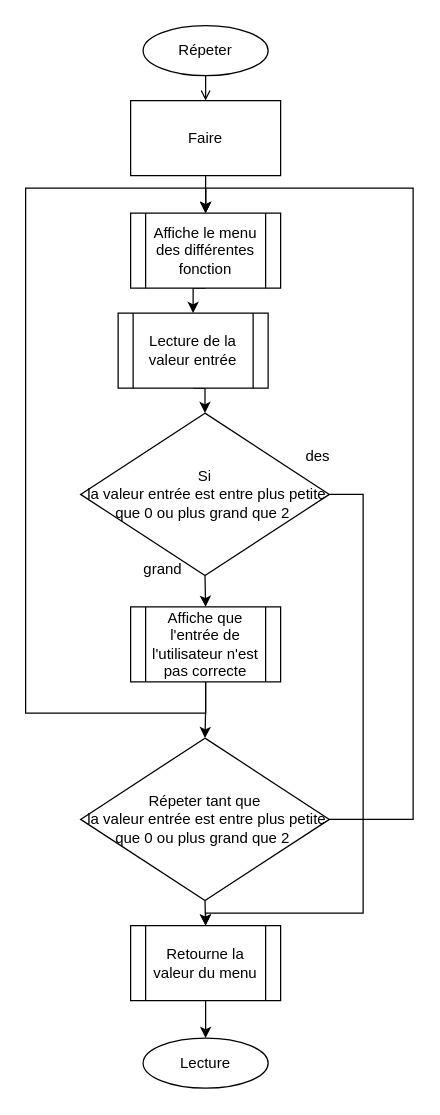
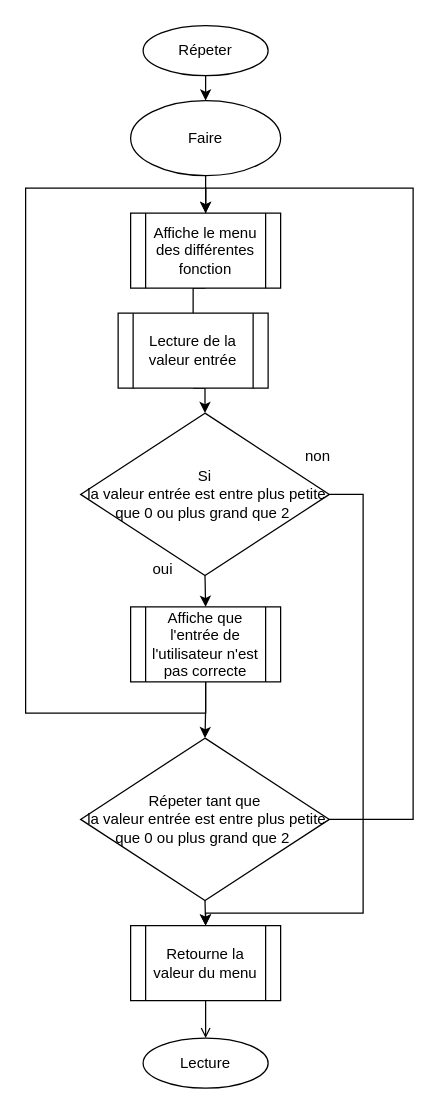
(206, 92) -> (206, 90)
(206, 138) -> (206, 138)
(206, 177) -> (206, 209)
(193, 303) -> (193, 306)
(318, 457) -> (318, 457)
(163, 569) -> (163, 569)
(206, 1028) -> (206, 1030)
